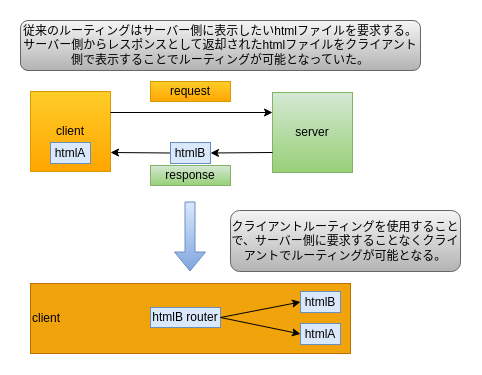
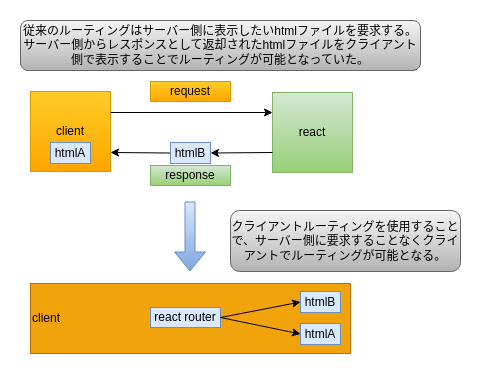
(313, 133) -> (313, 133)
(186, 318) -> (186, 318)
